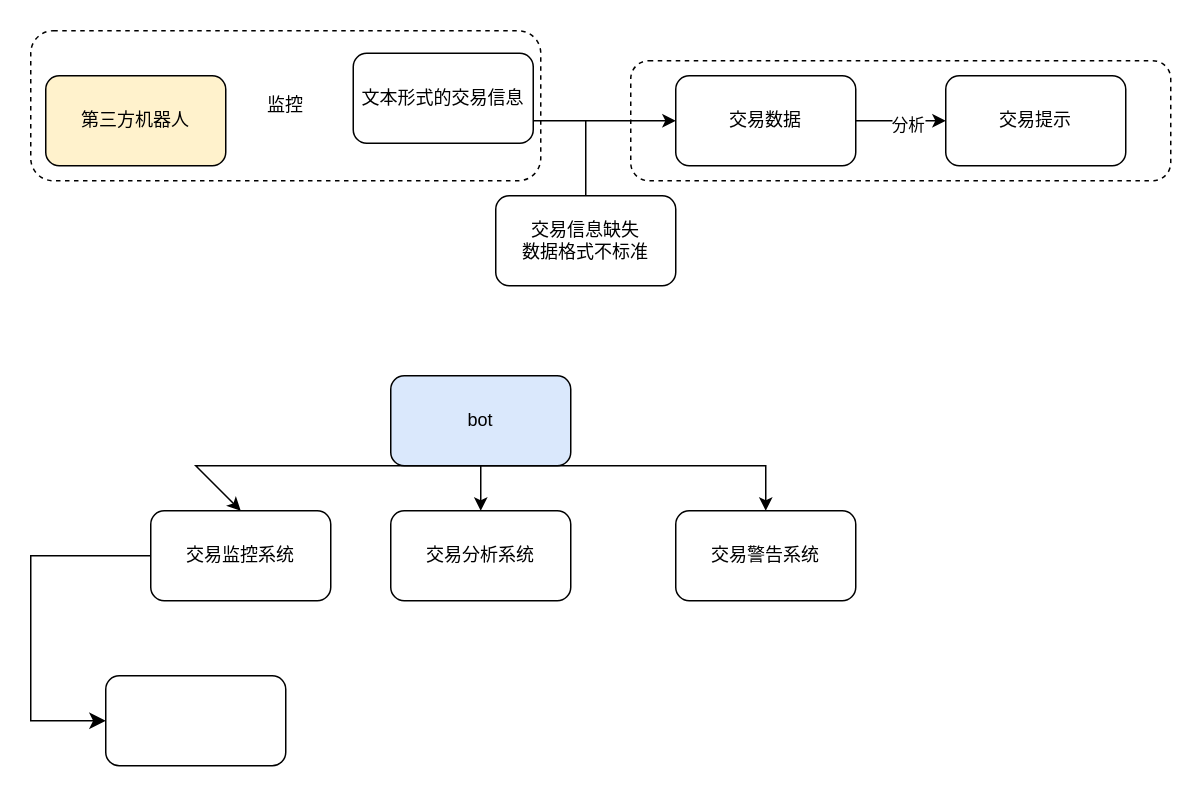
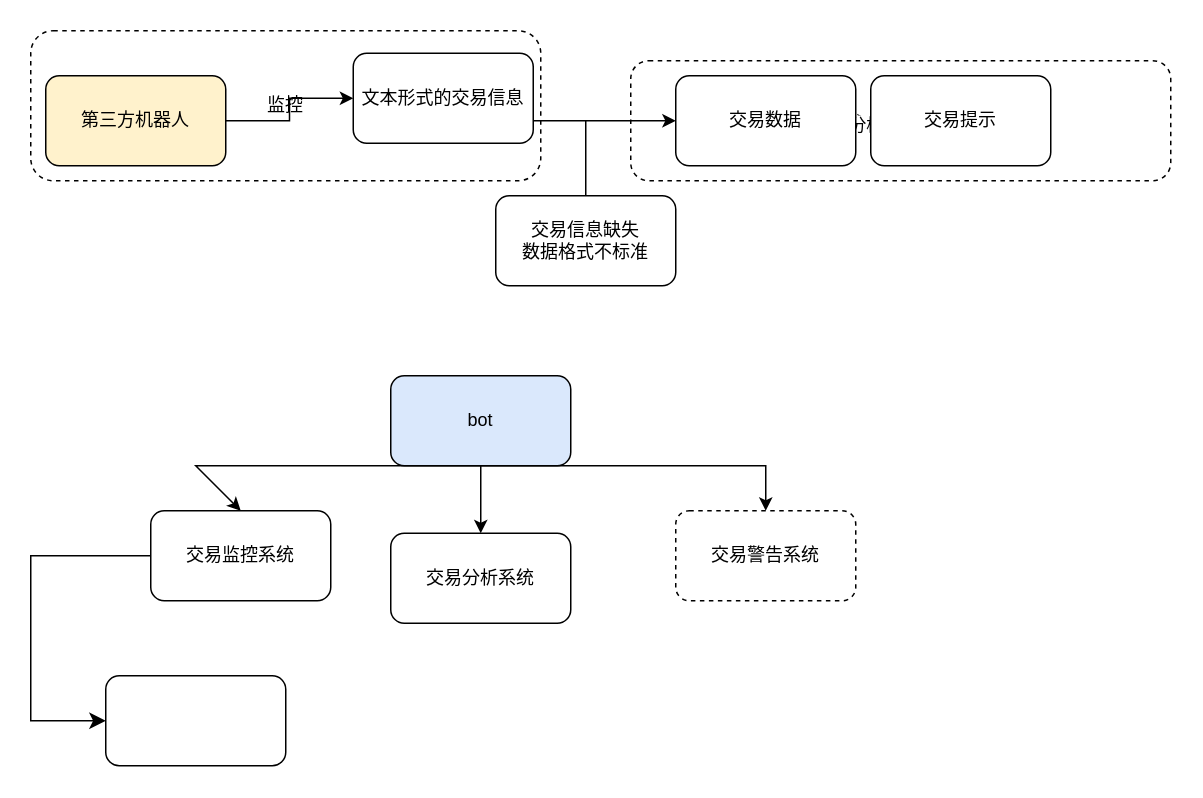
none -> (290, 115)
(1036, 121) -> (961, 121)
(481, 556) -> (481, 578)
(766, 556) -> (766, 556)
